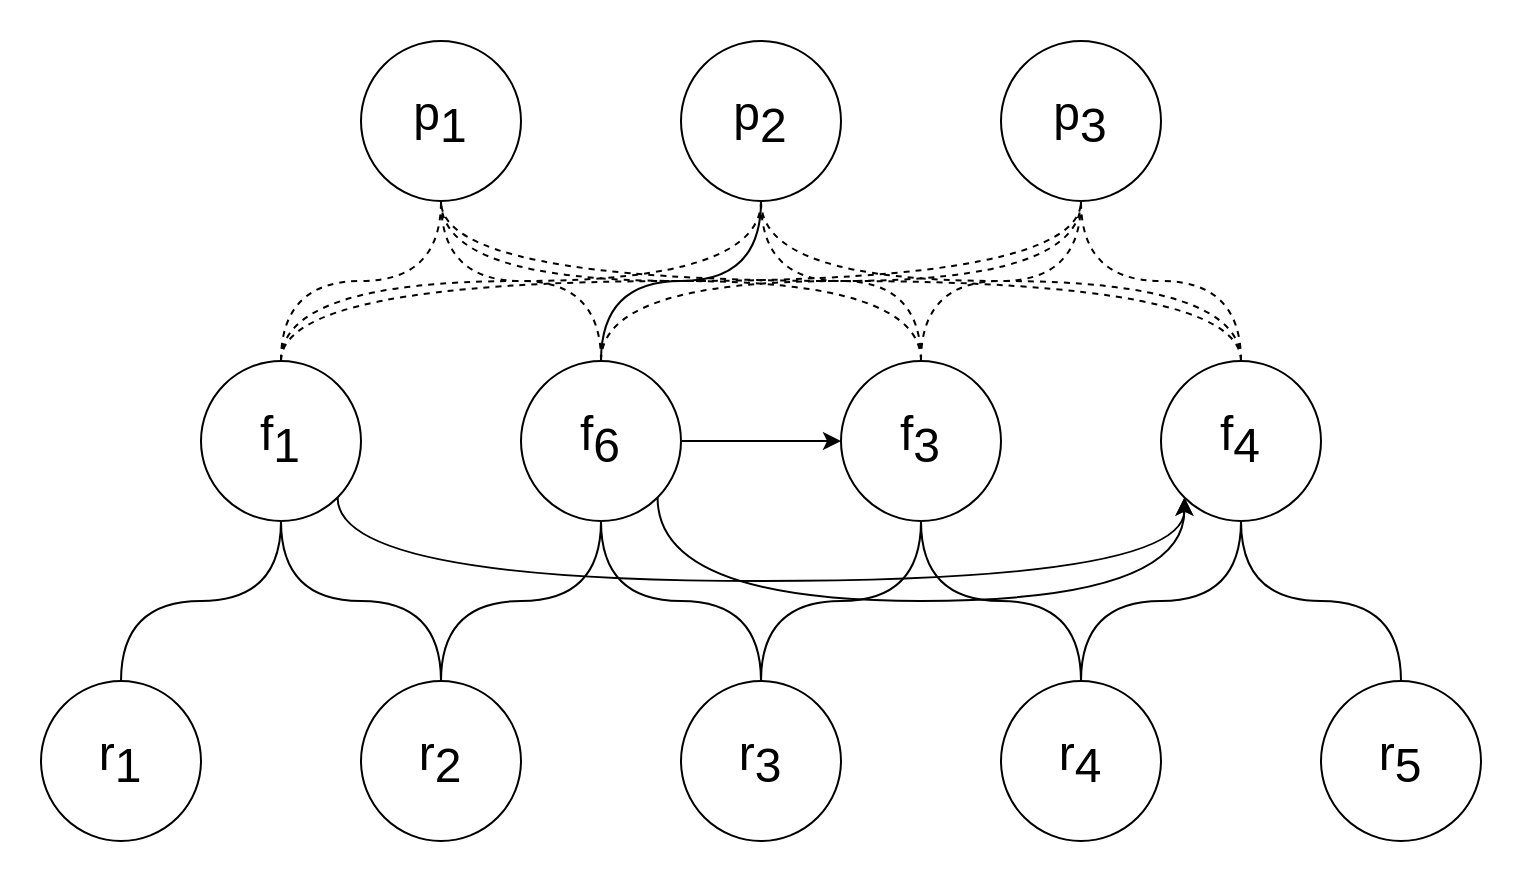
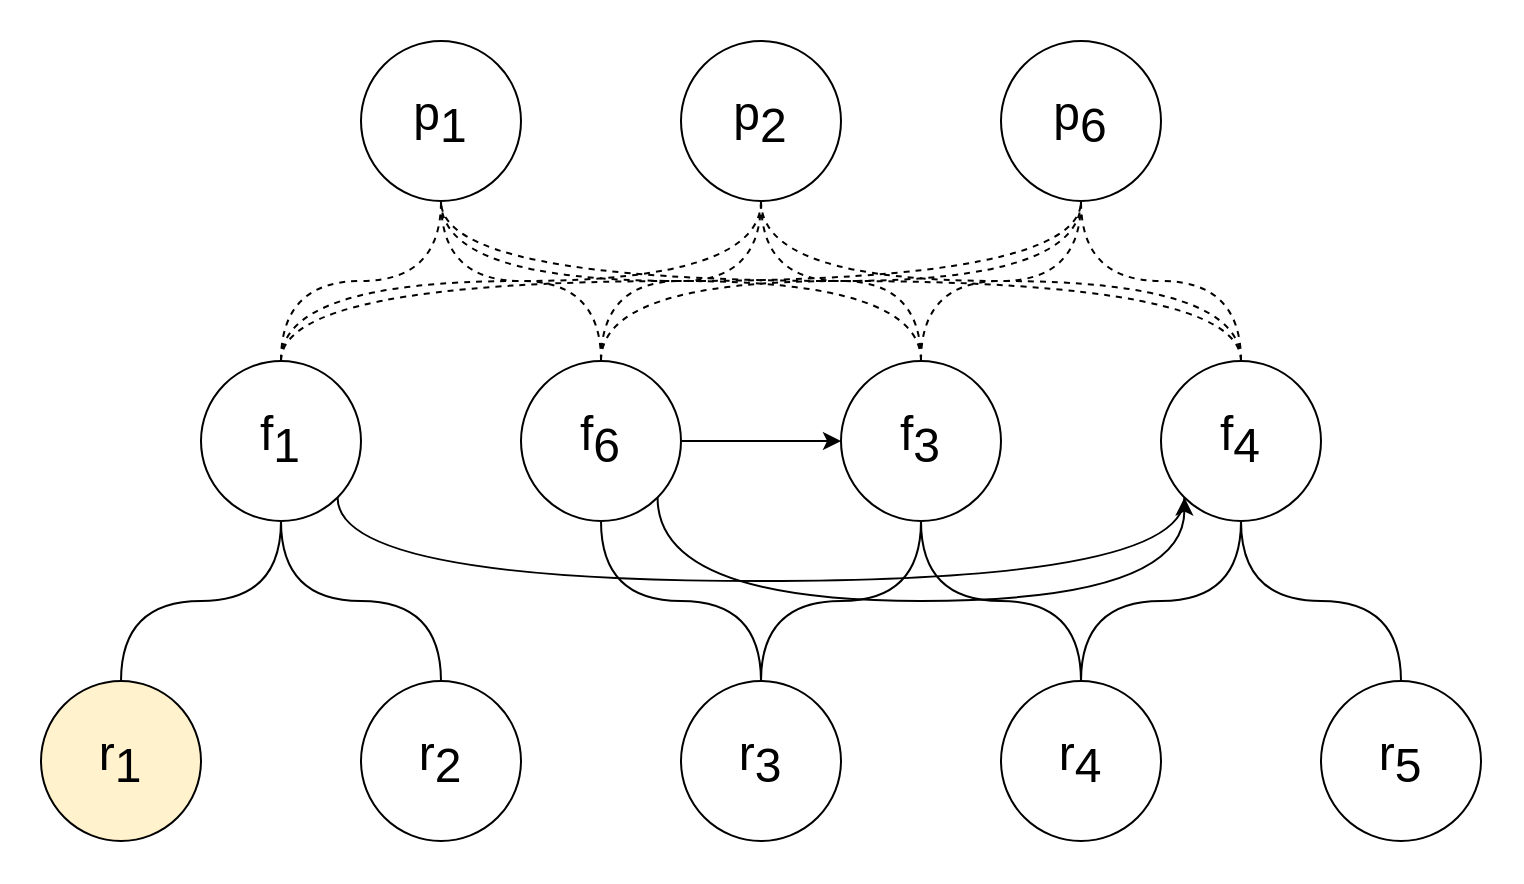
(1081, 121) -> (1081, 121)
(619, 303) -> (619, 303)
(1048, 568) -> (1053, 564)
(519, 601) -> none
(121, 761) -> (121, 761)
